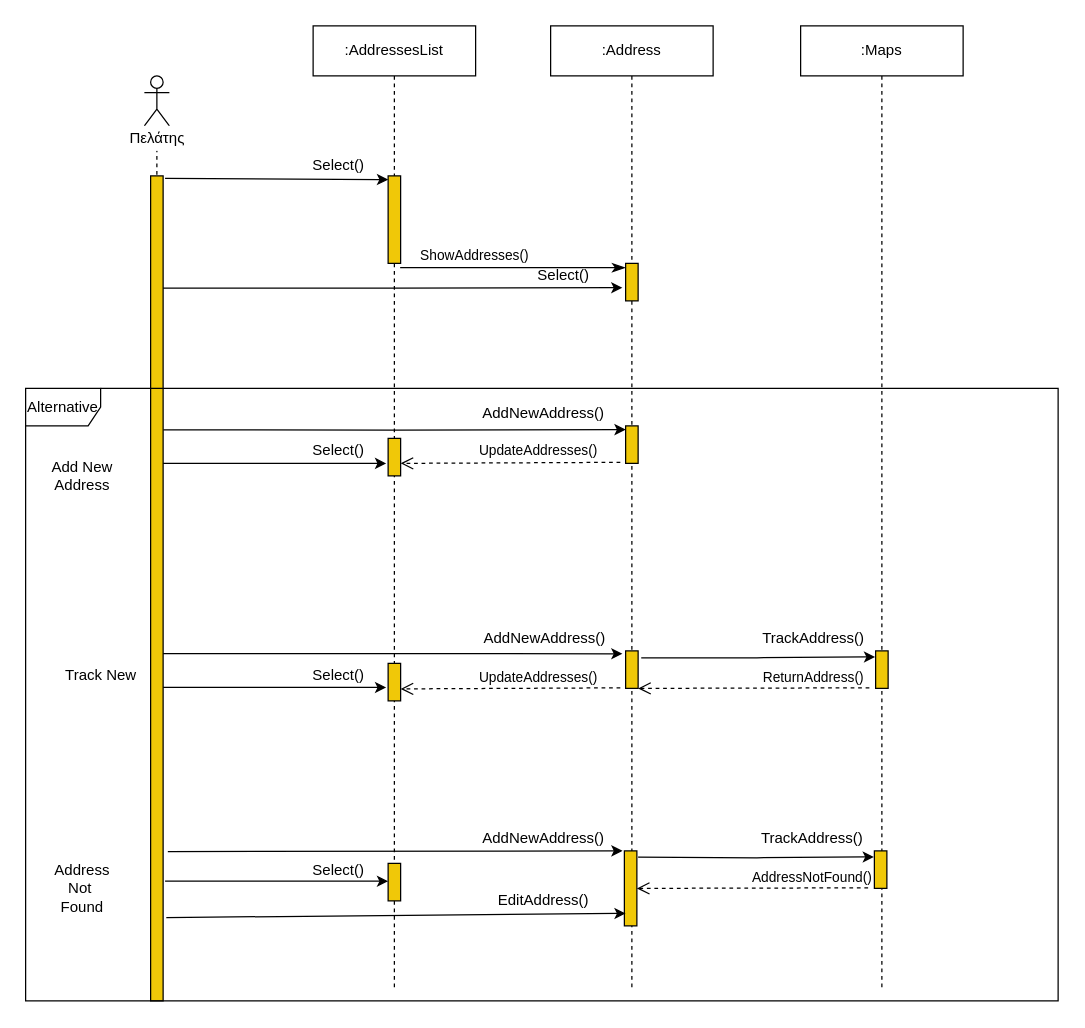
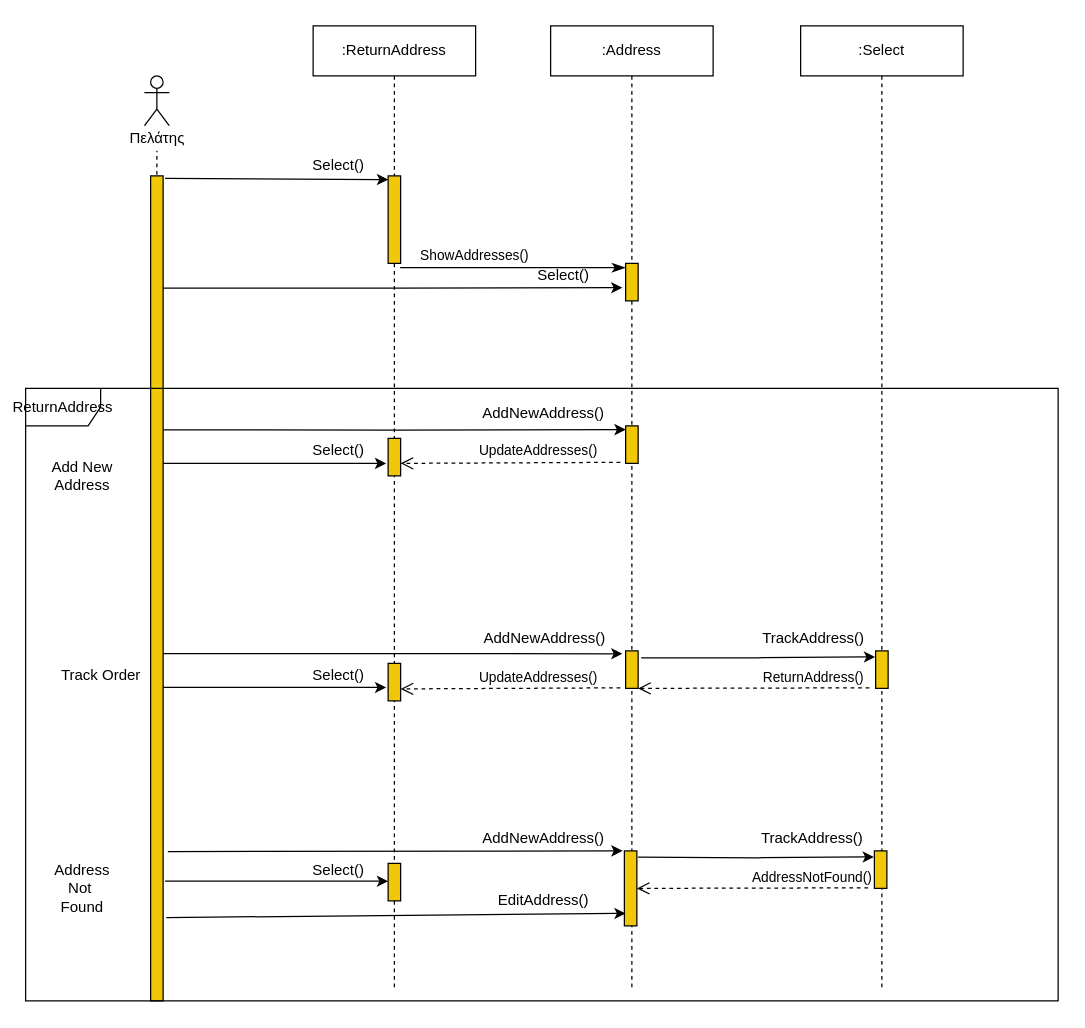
(394, 51) -> (394, 51)
(882, 51) -> (882, 51)
(63, 407) -> (63, 407)
(101, 676) -> (101, 676)
